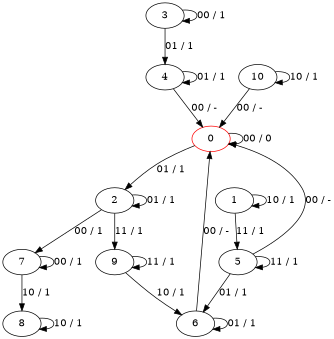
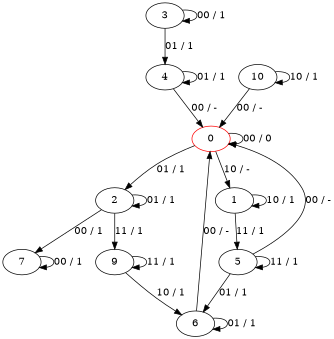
none -> (221, 166)
(22, 324) -> none
